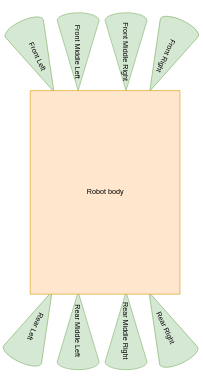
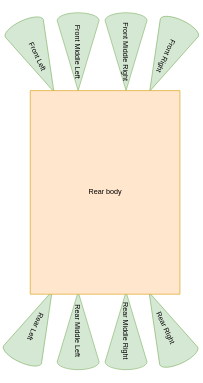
(106, 192) -> (106, 192)
